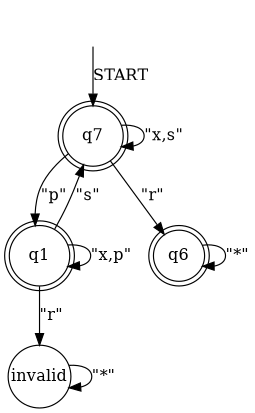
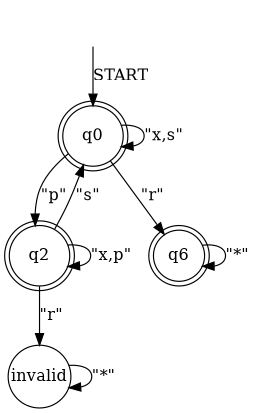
(93, 136) -> (93, 136)
(40, 256) -> (40, 256)
